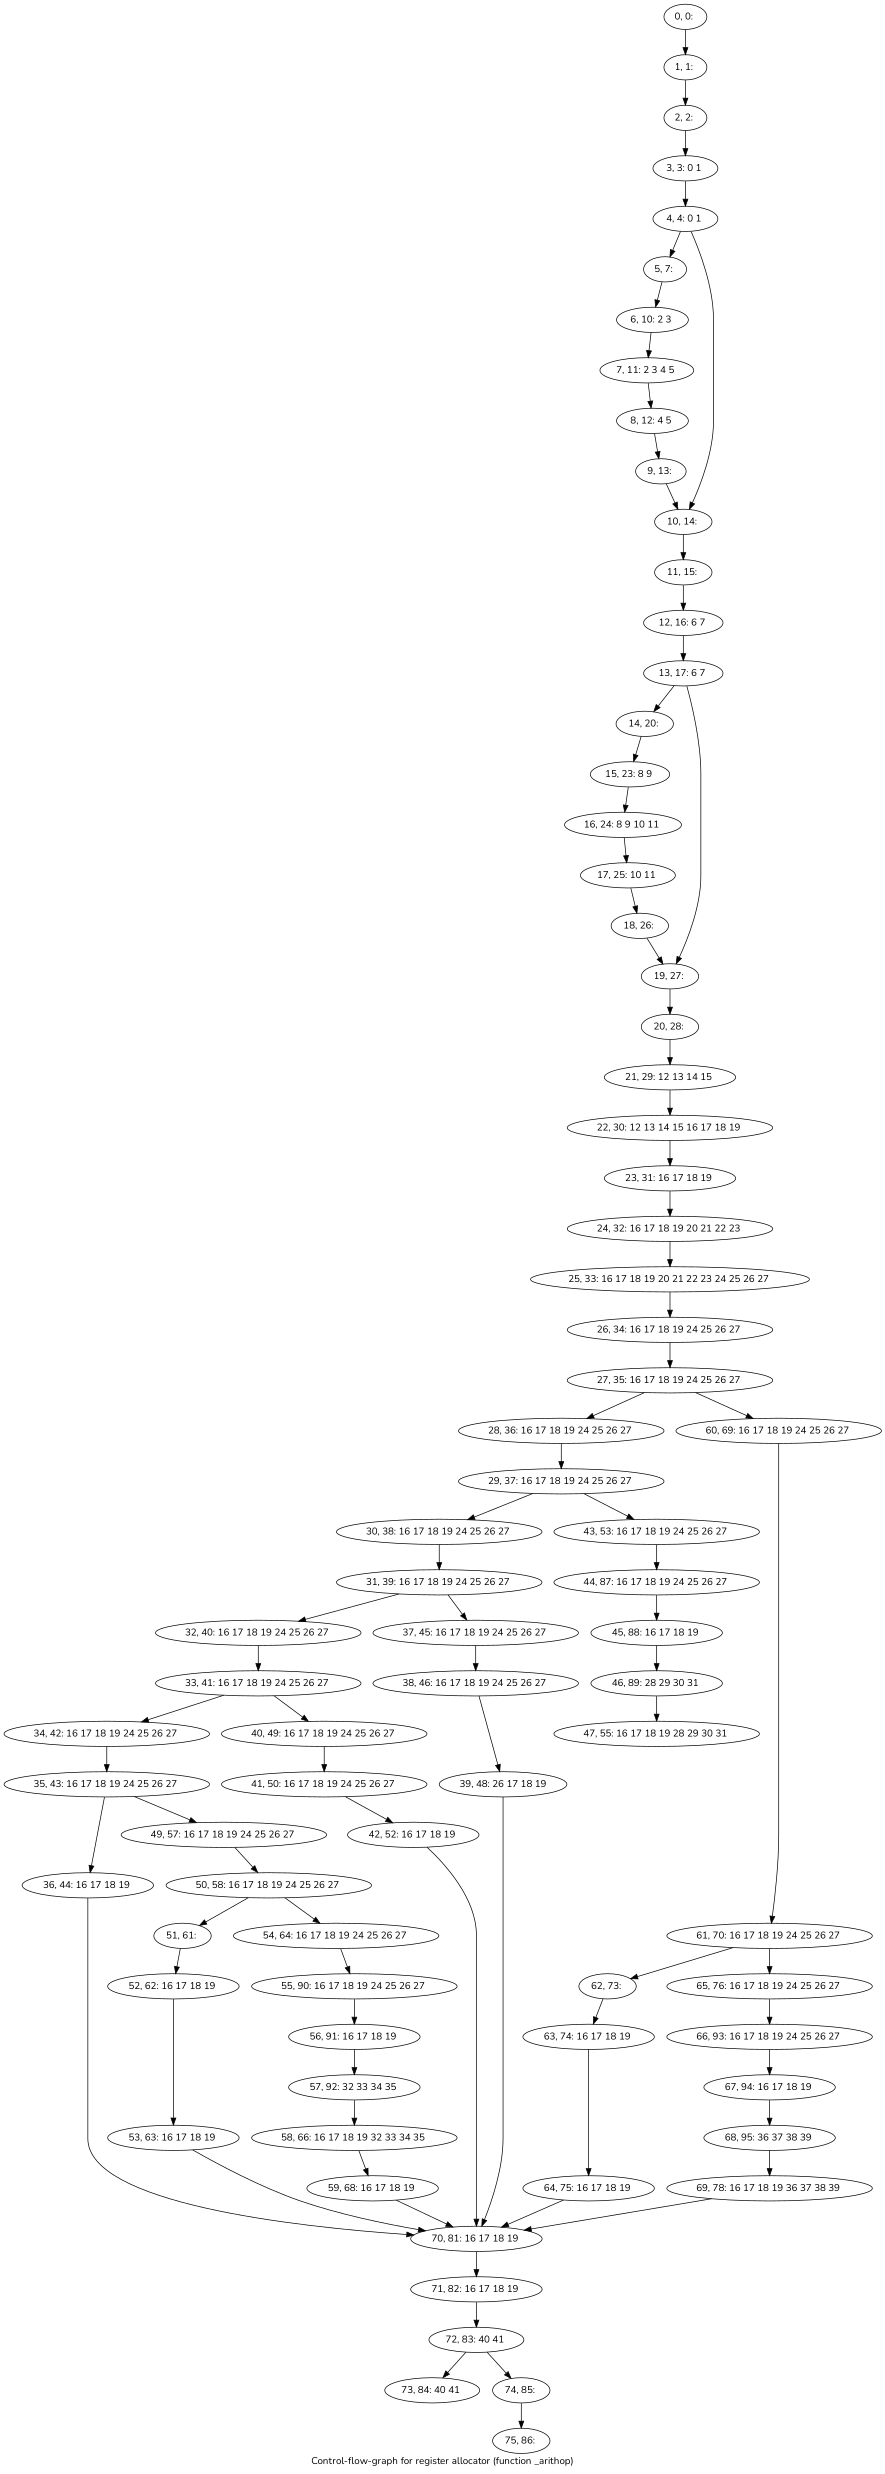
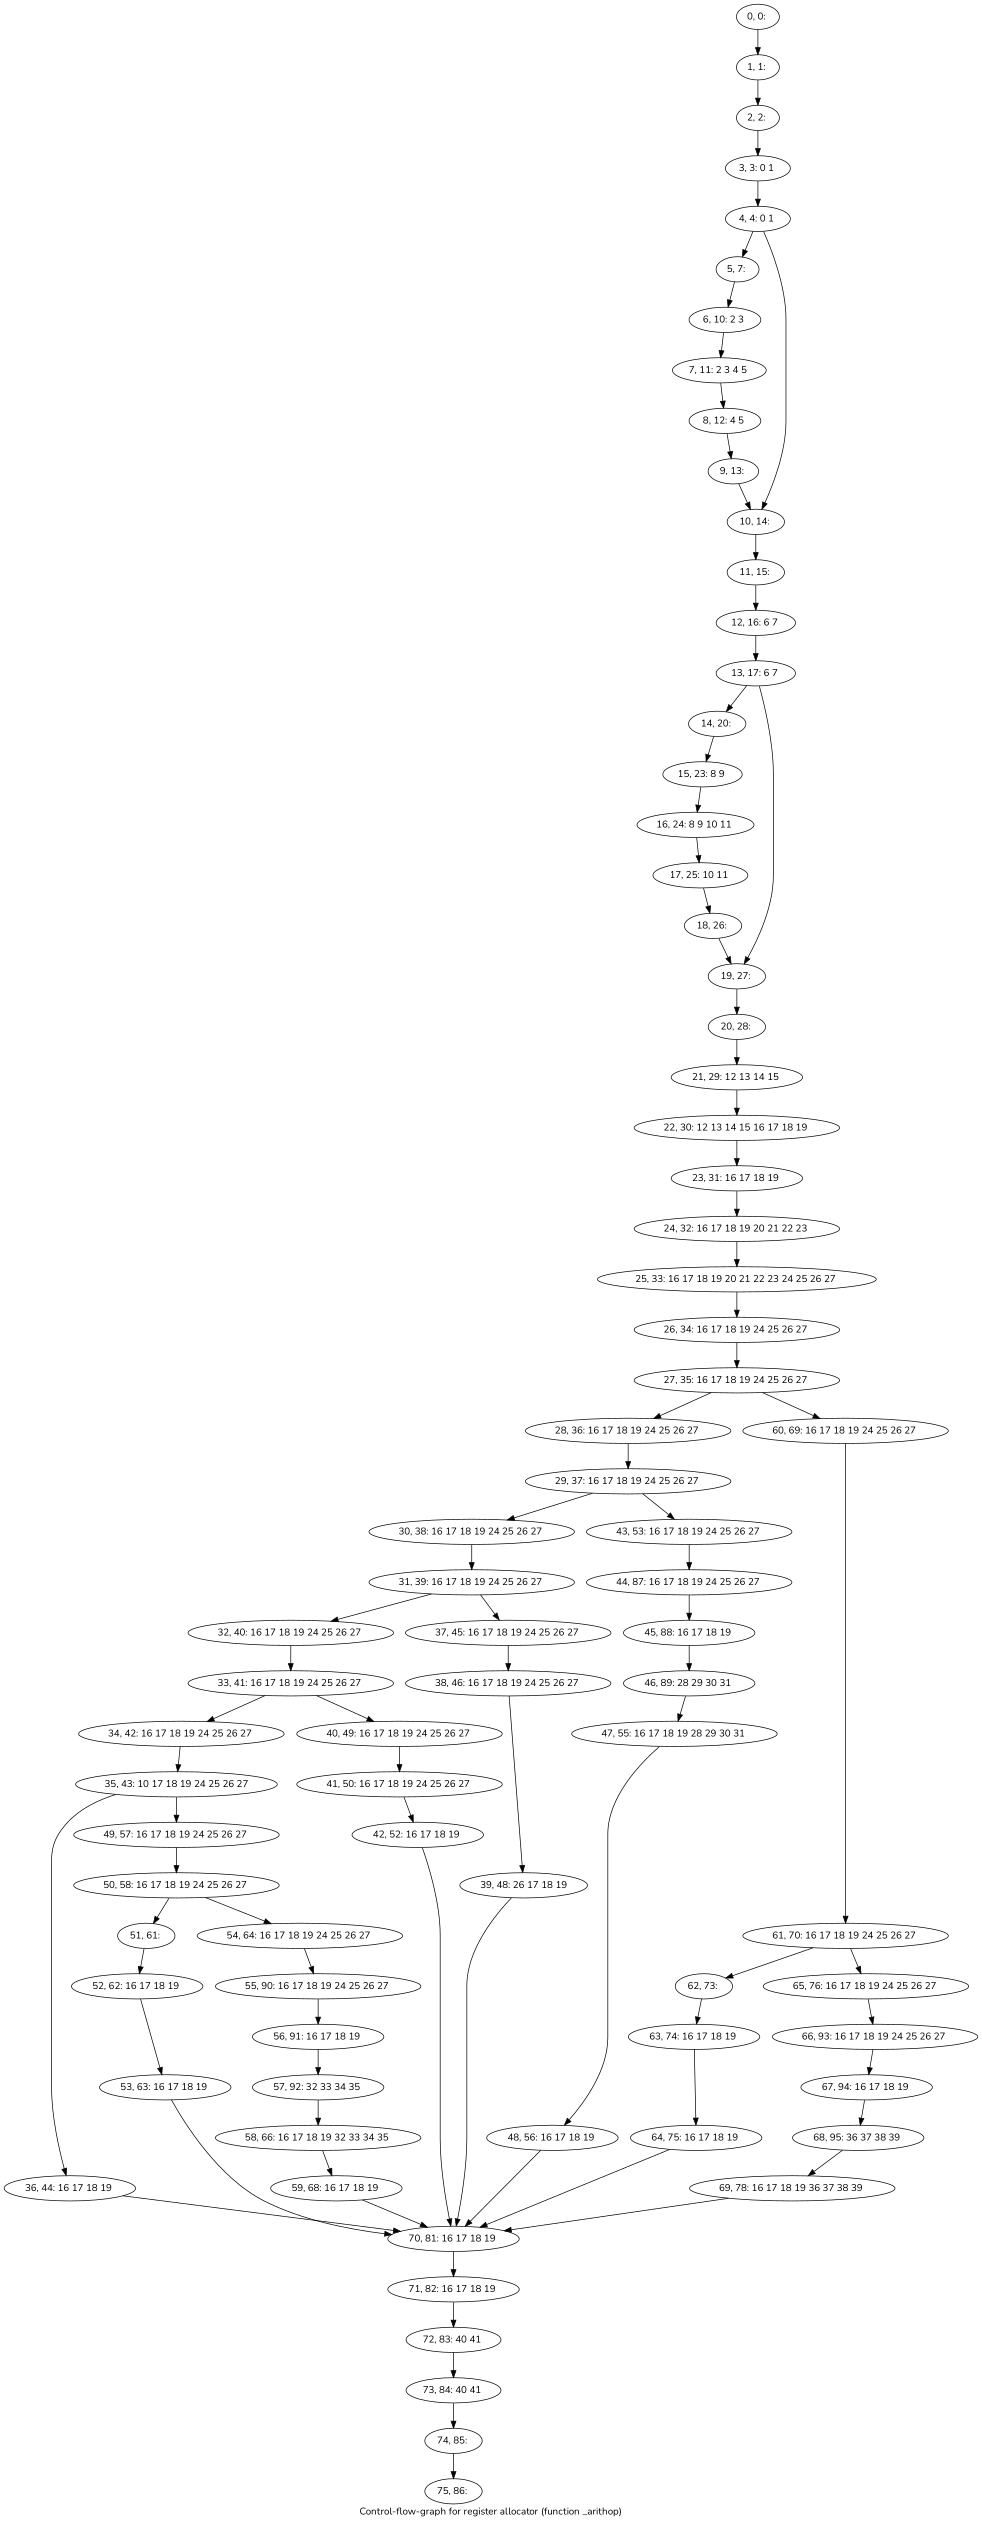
(107, 1784) -> (176, 1784)
none -> (552, 2138)
(497, 2363) -> (454, 2412)
